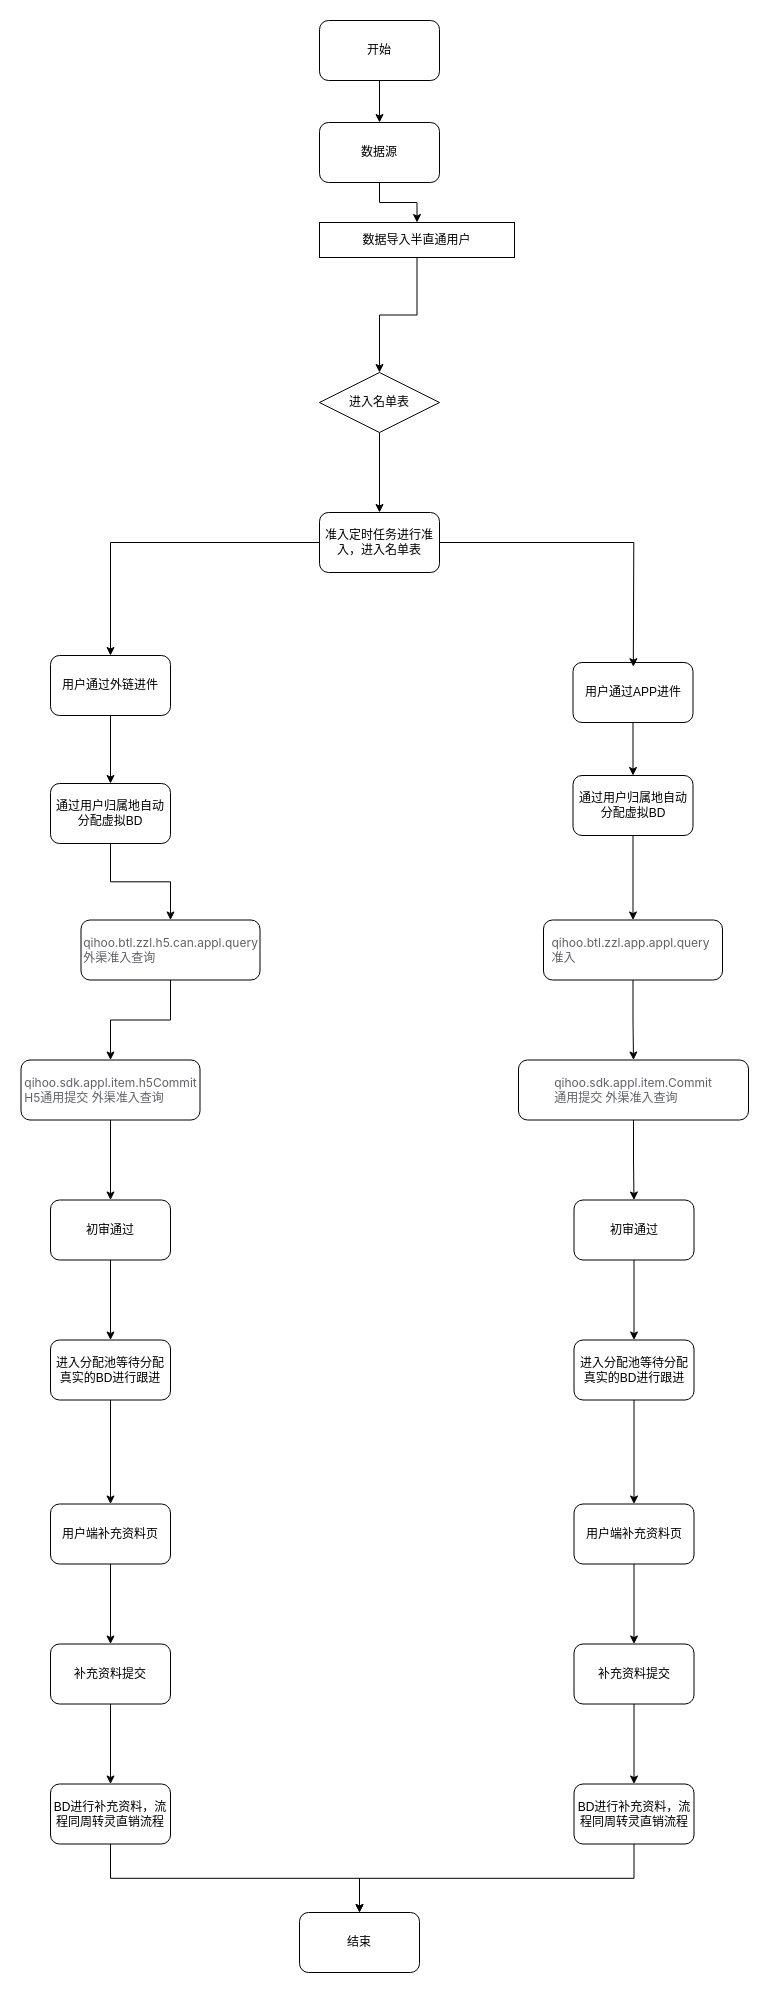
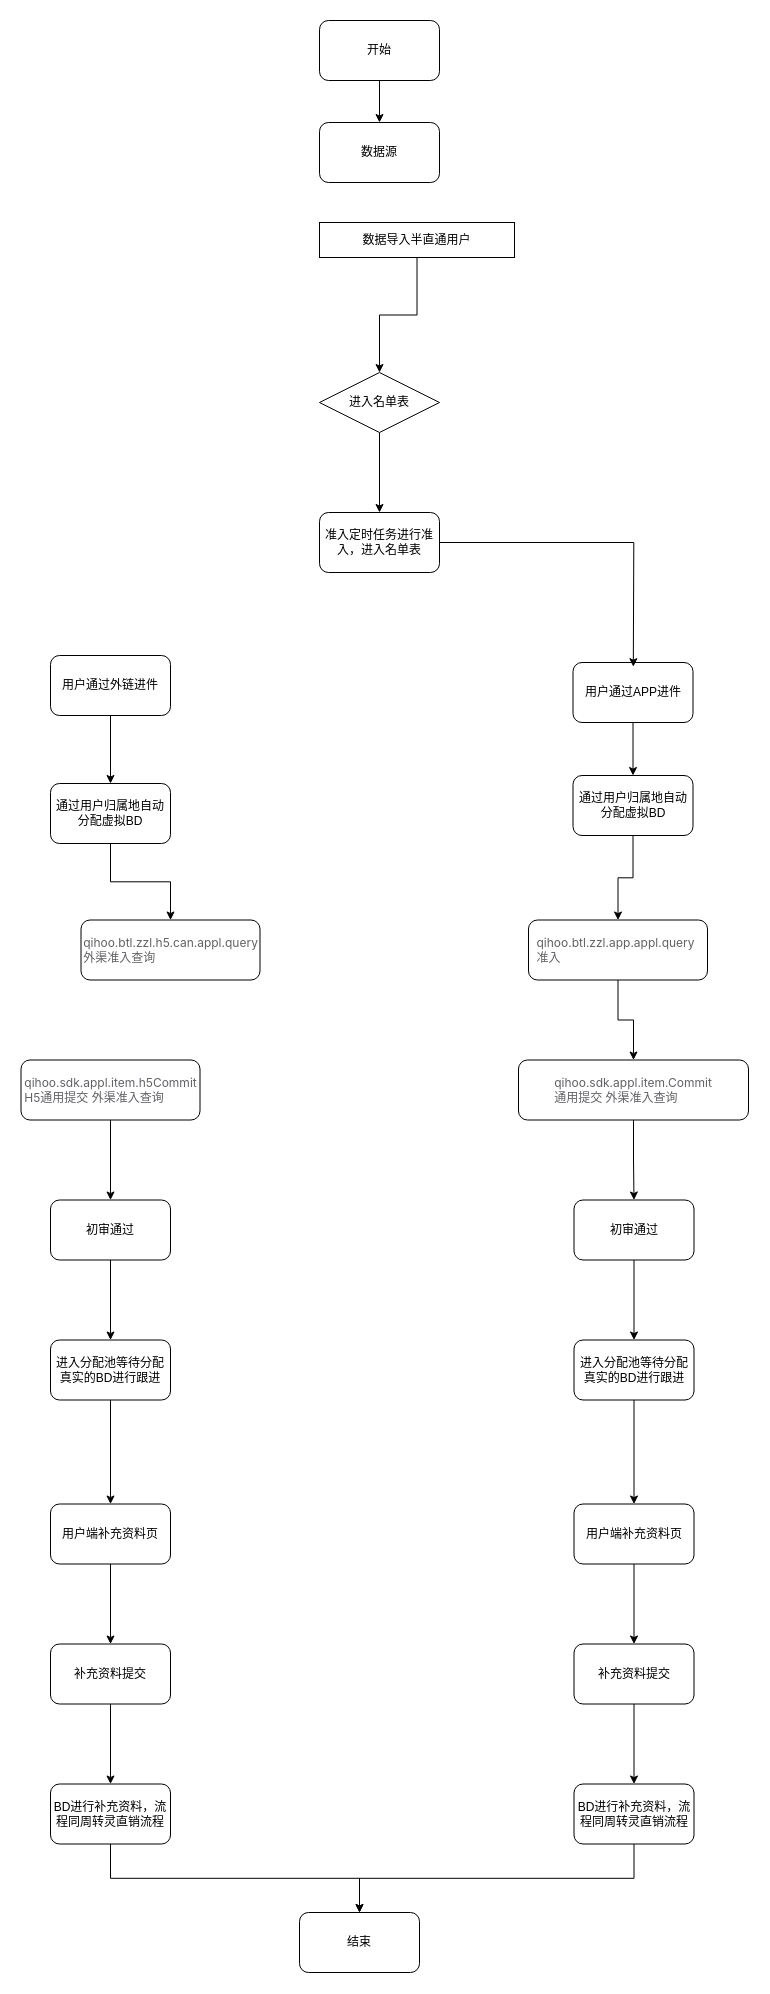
(395, 203) -> none
(163, 543) -> none
(633, 950) -> (618, 950)
(145, 1020) -> none
